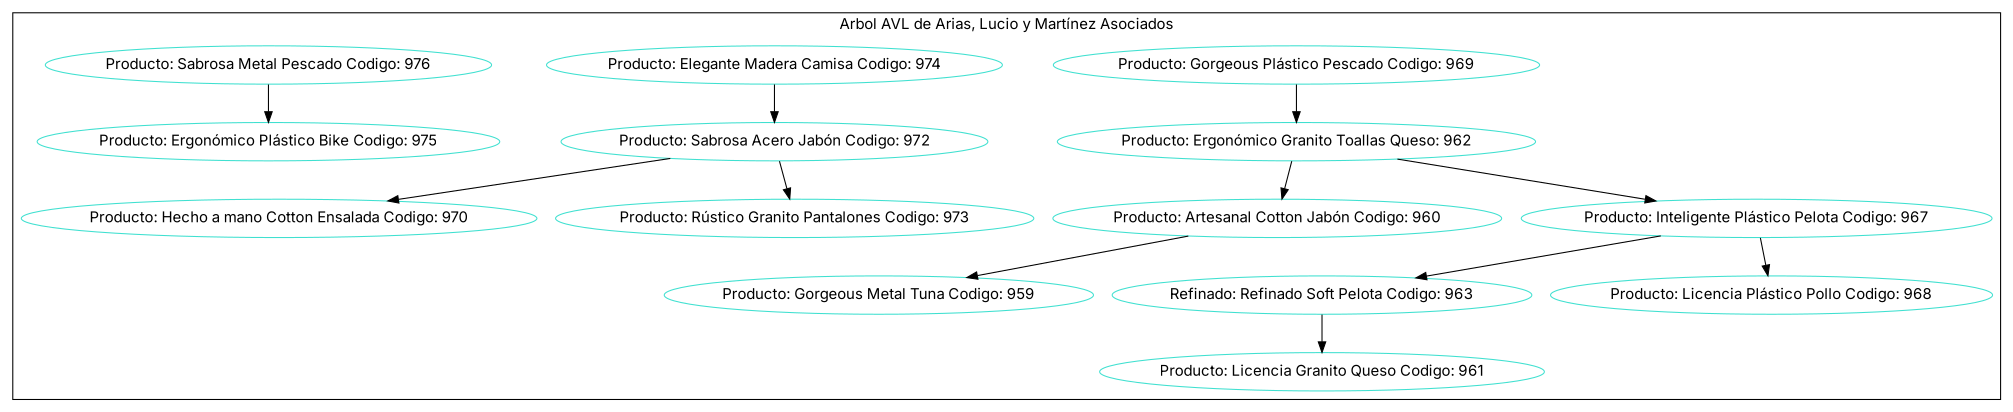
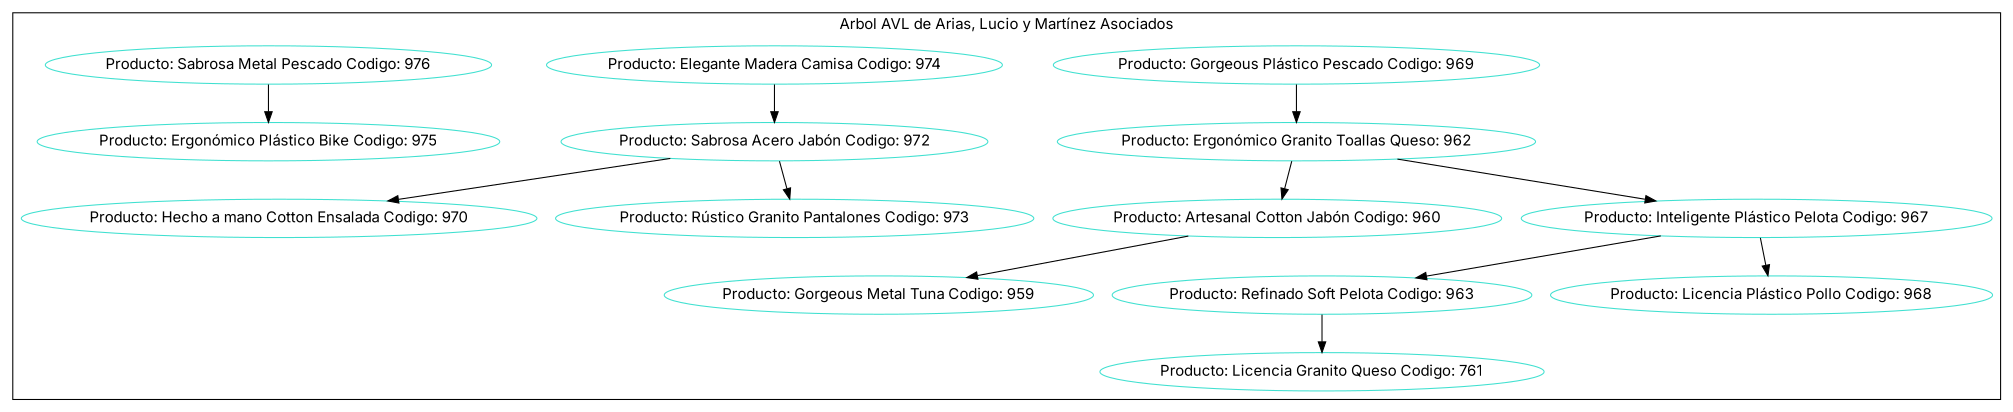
(1322, 295) -> (1322, 295)
(1322, 372) -> (1322, 372)
